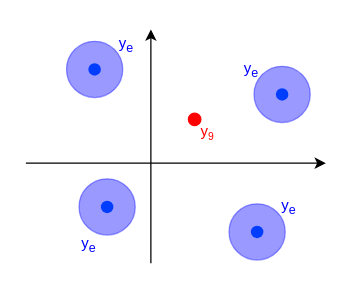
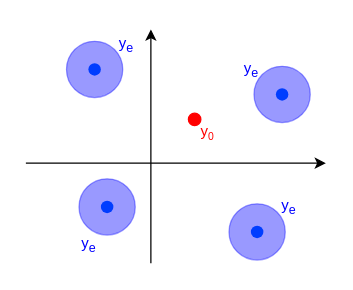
(208, 132) -> (208, 132)
